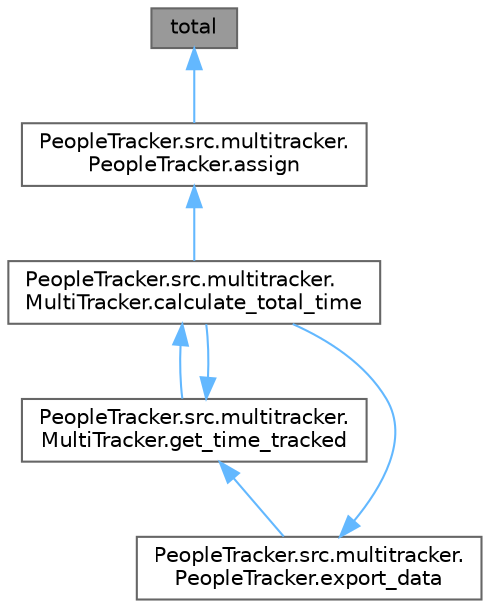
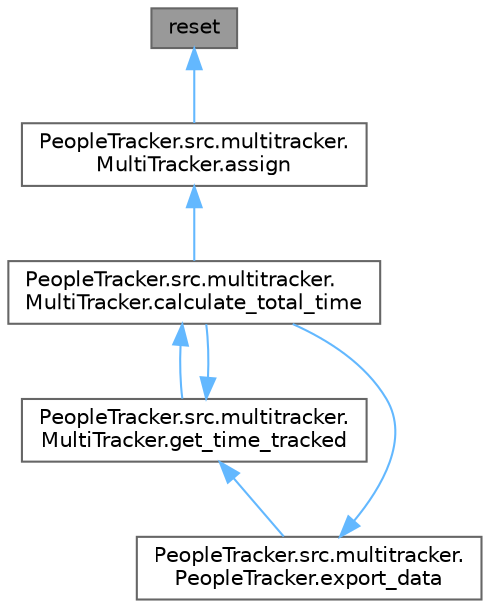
(194, 28) -> (194, 28)
(194, 155) -> (194, 155)
